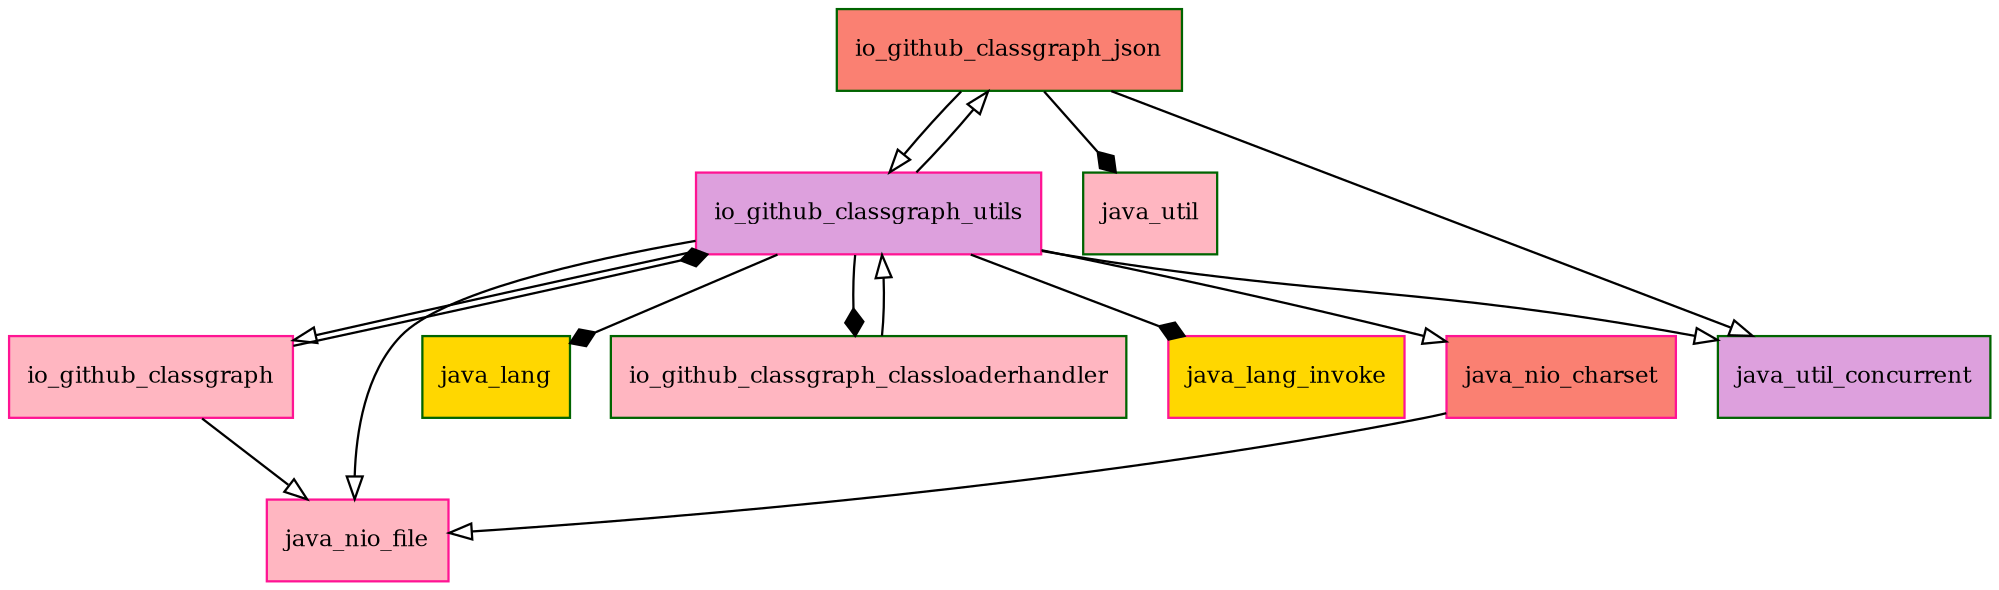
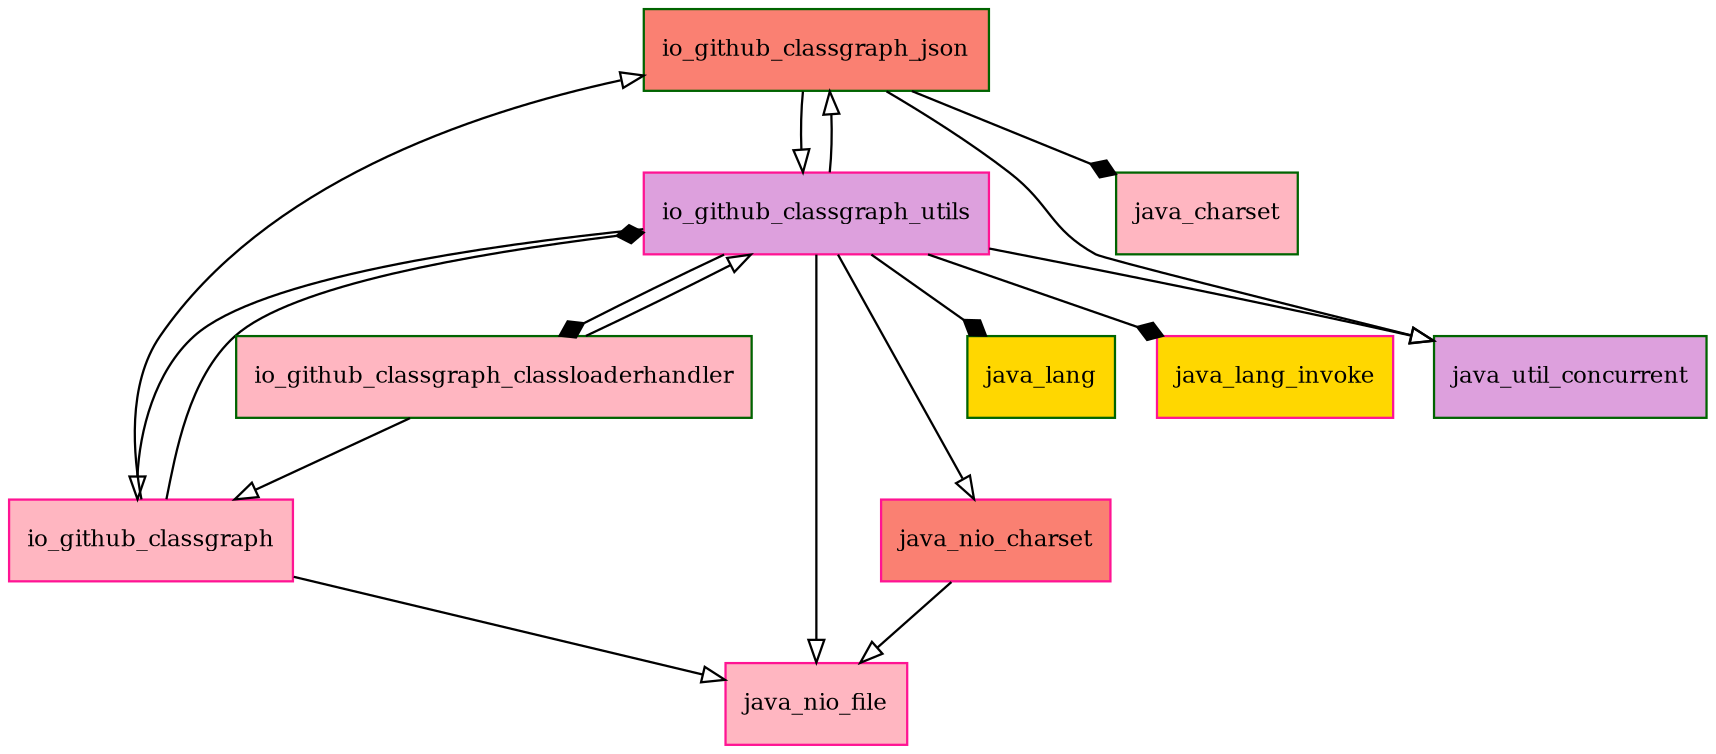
none -> (294, 210)
(1150, 213) -> (1207, 213)
none -> (333, 454)
